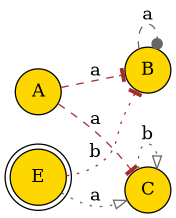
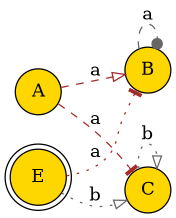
(90, 82) -> (90, 82)
(96, 152) -> (96, 152)
(96, 196) -> (96, 196)
